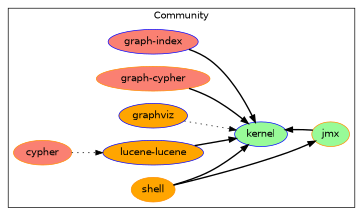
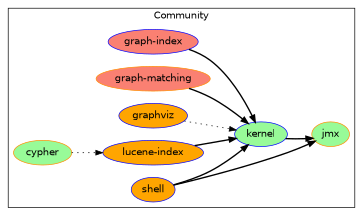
(153, 79) -> (153, 79)
(303, 130) -> (296, 139)
(43, 153) -> (43, 153)
(153, 153) -> (153, 153)
(153, 190) -> (153, 190)
